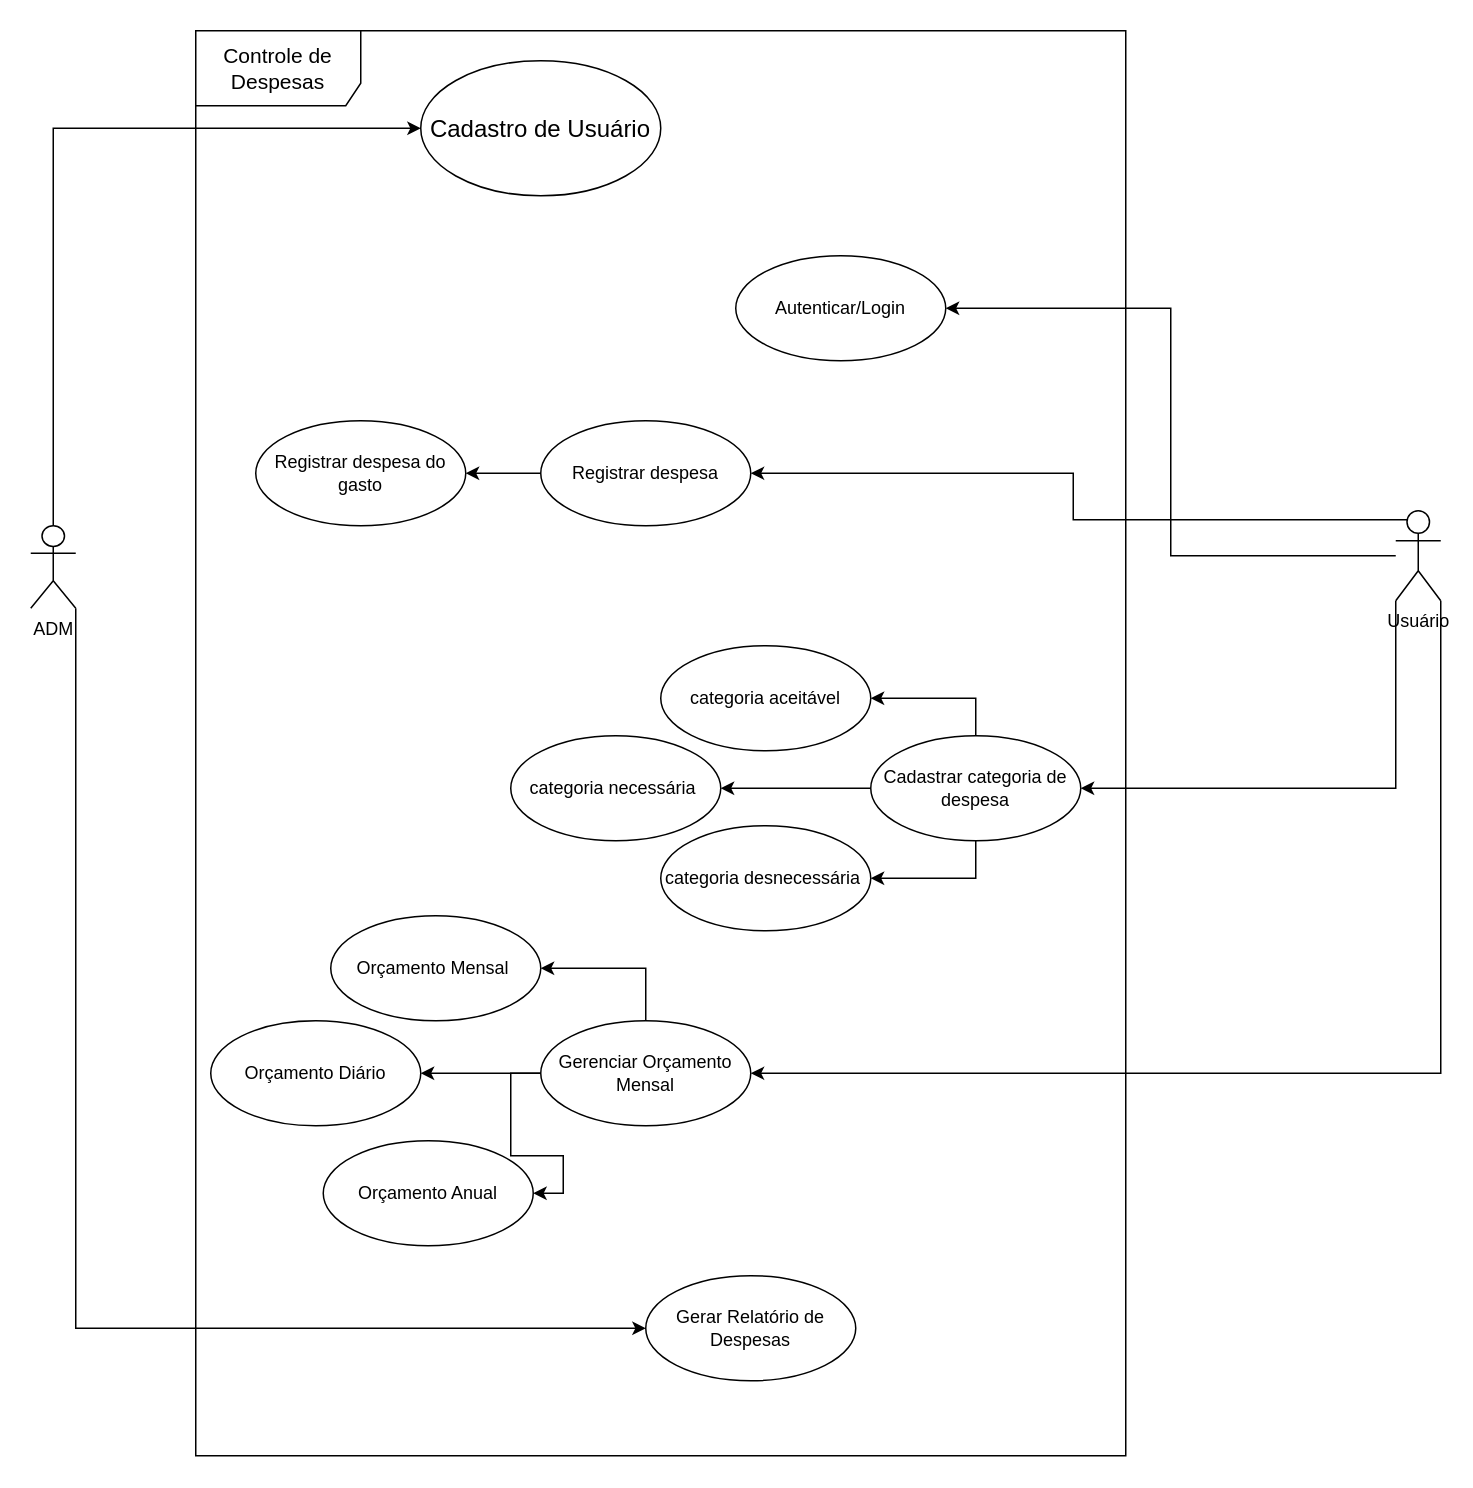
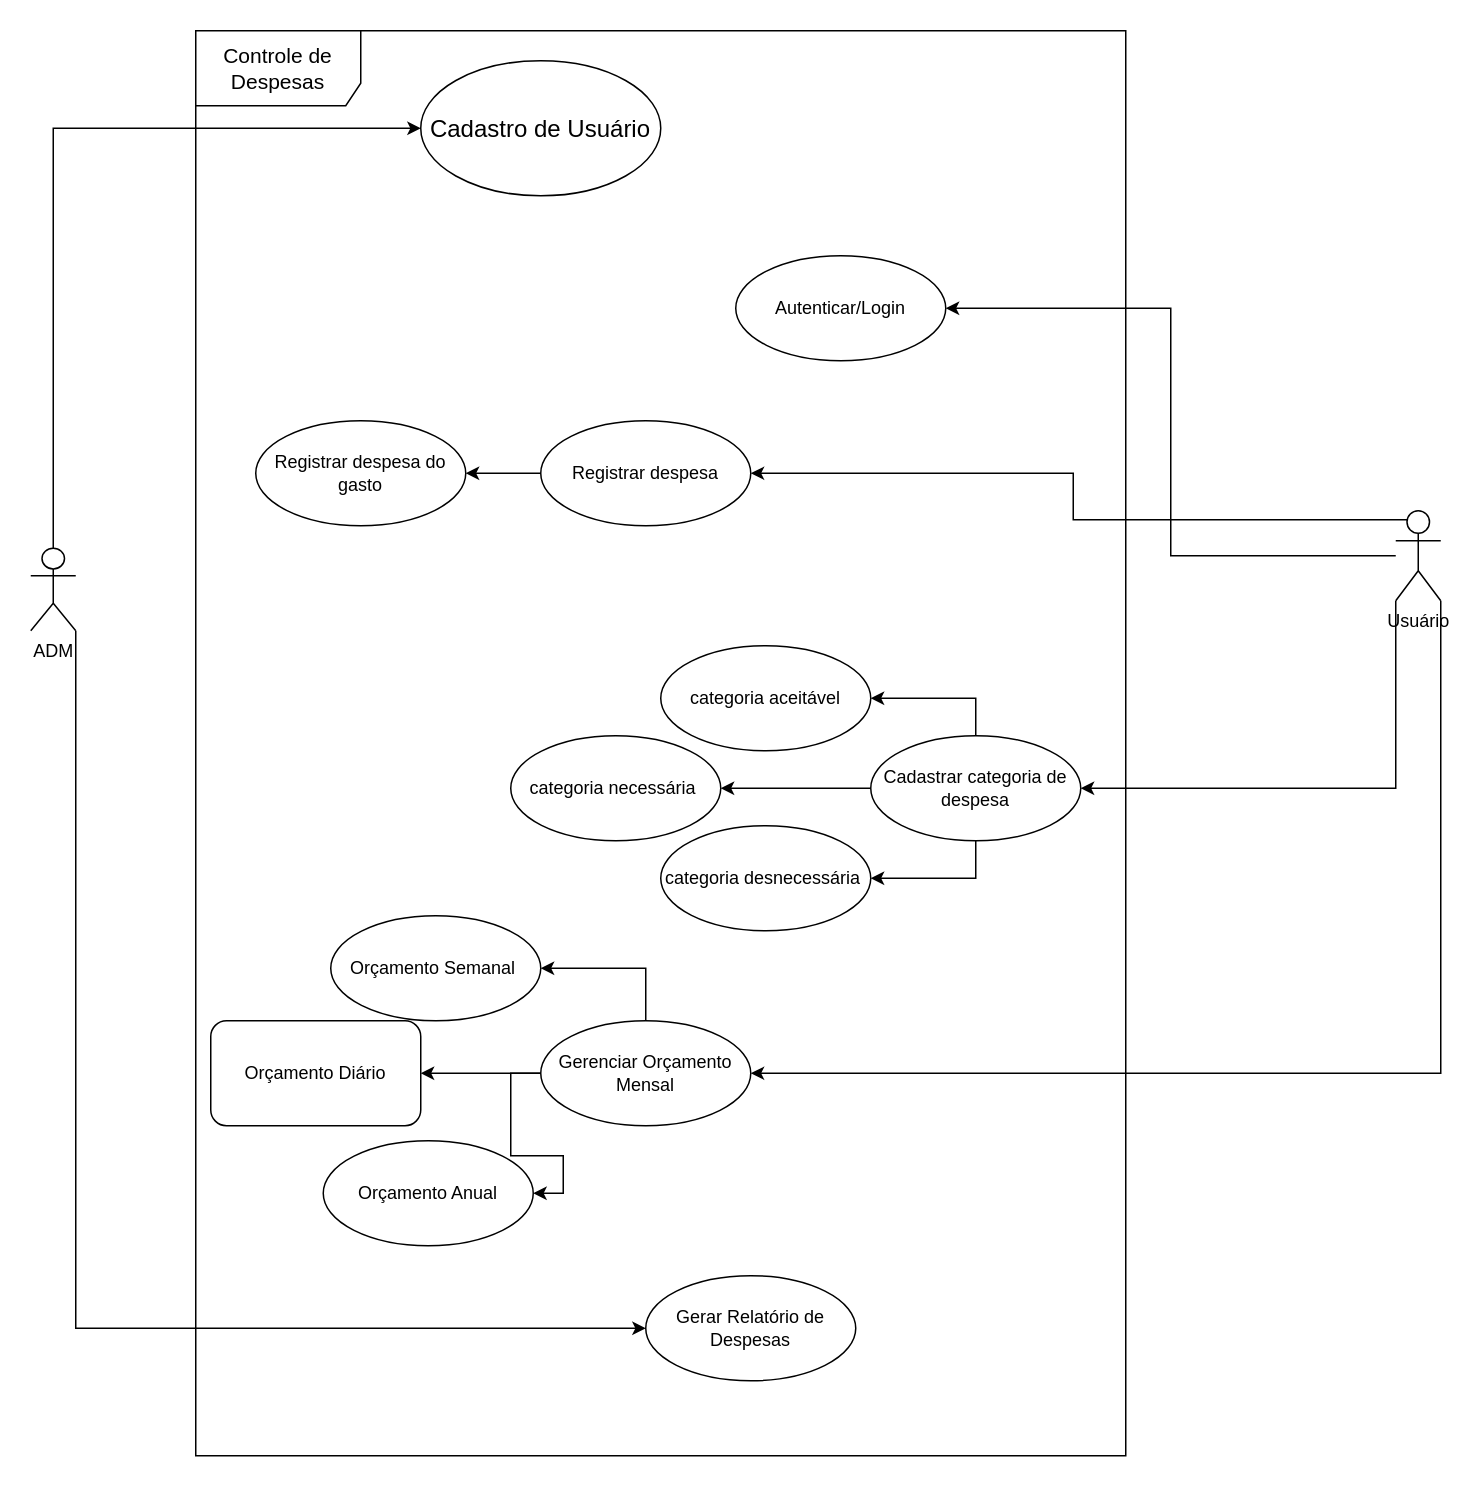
(53, 567) -> (53, 590)
(436, 968) -> (436, 968)
(316, 1073) -> (316, 1073)
